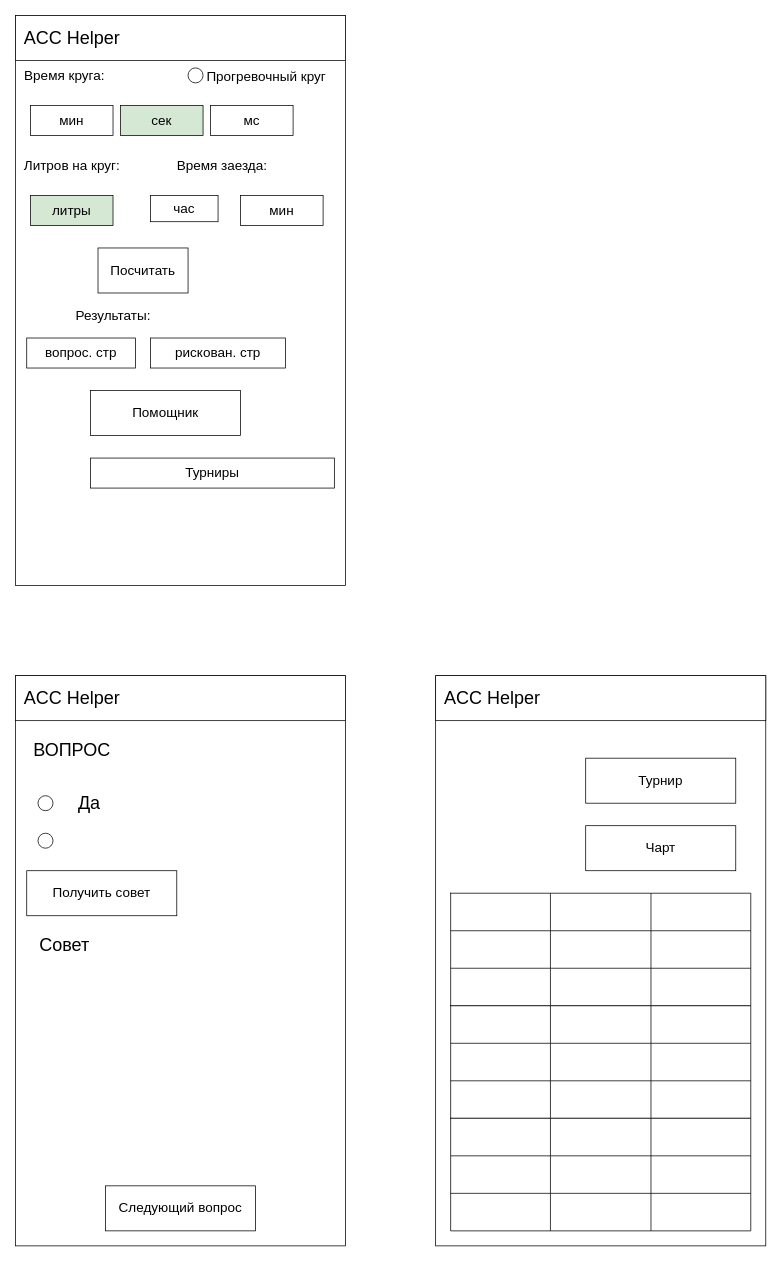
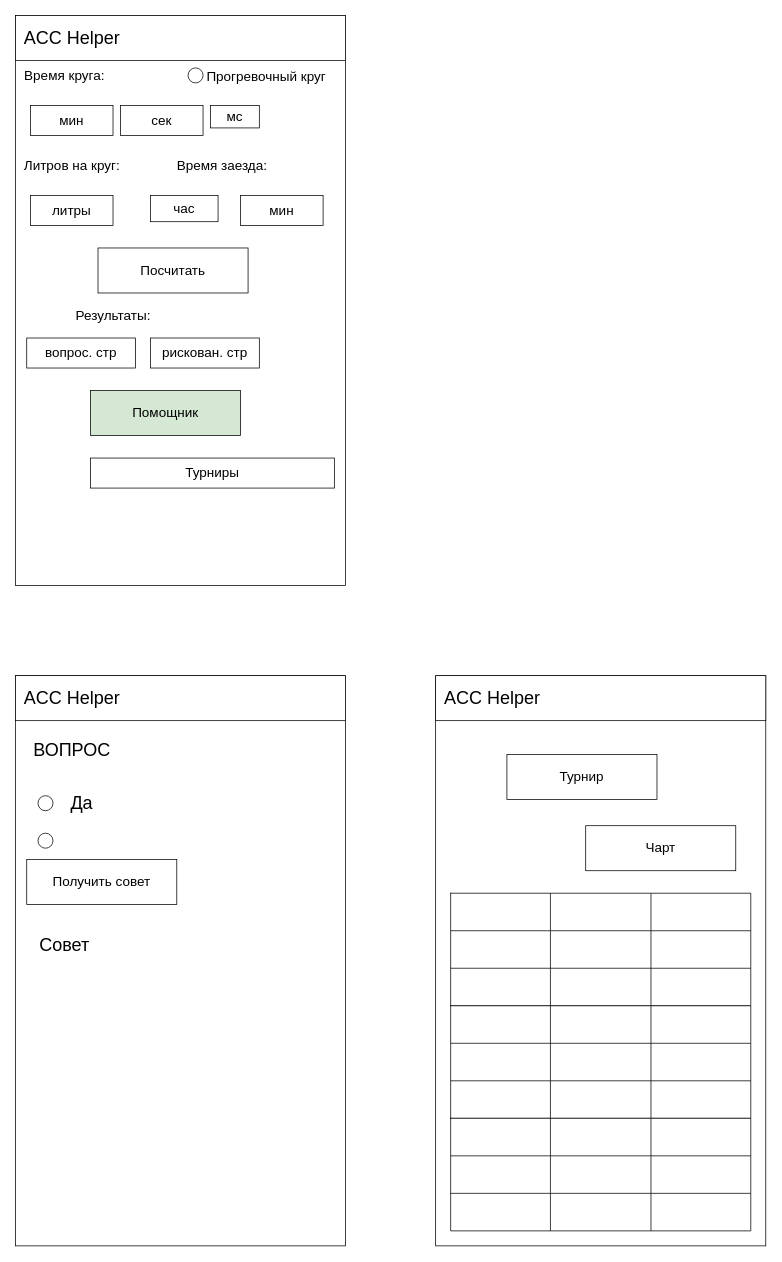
(162, 120) -> (162, 120)
(252, 120) -> (235, 117)
(72, 210) -> (72, 210)
(143, 270) -> (173, 270)
(218, 353) -> (205, 353)
(165, 413) -> (165, 413)
(660, 780) -> (582, 777)
(89, 803) -> (81, 803)
(102, 893) -> (102, 882)
(180, 1208) -> none
